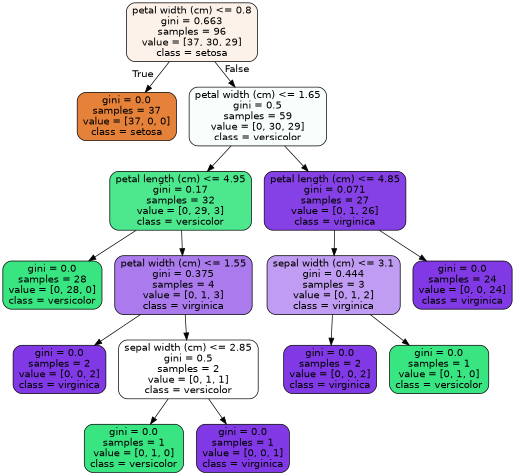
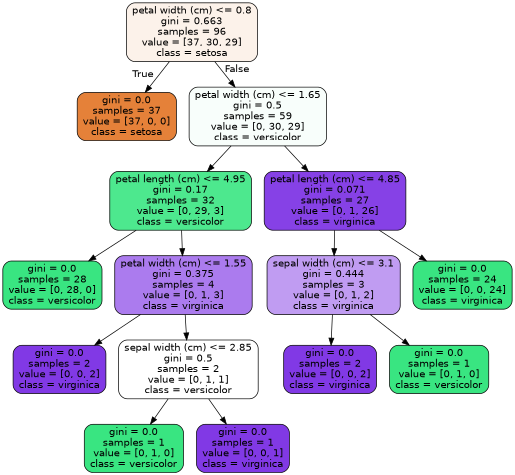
(463, 285) -> (463, 285)
